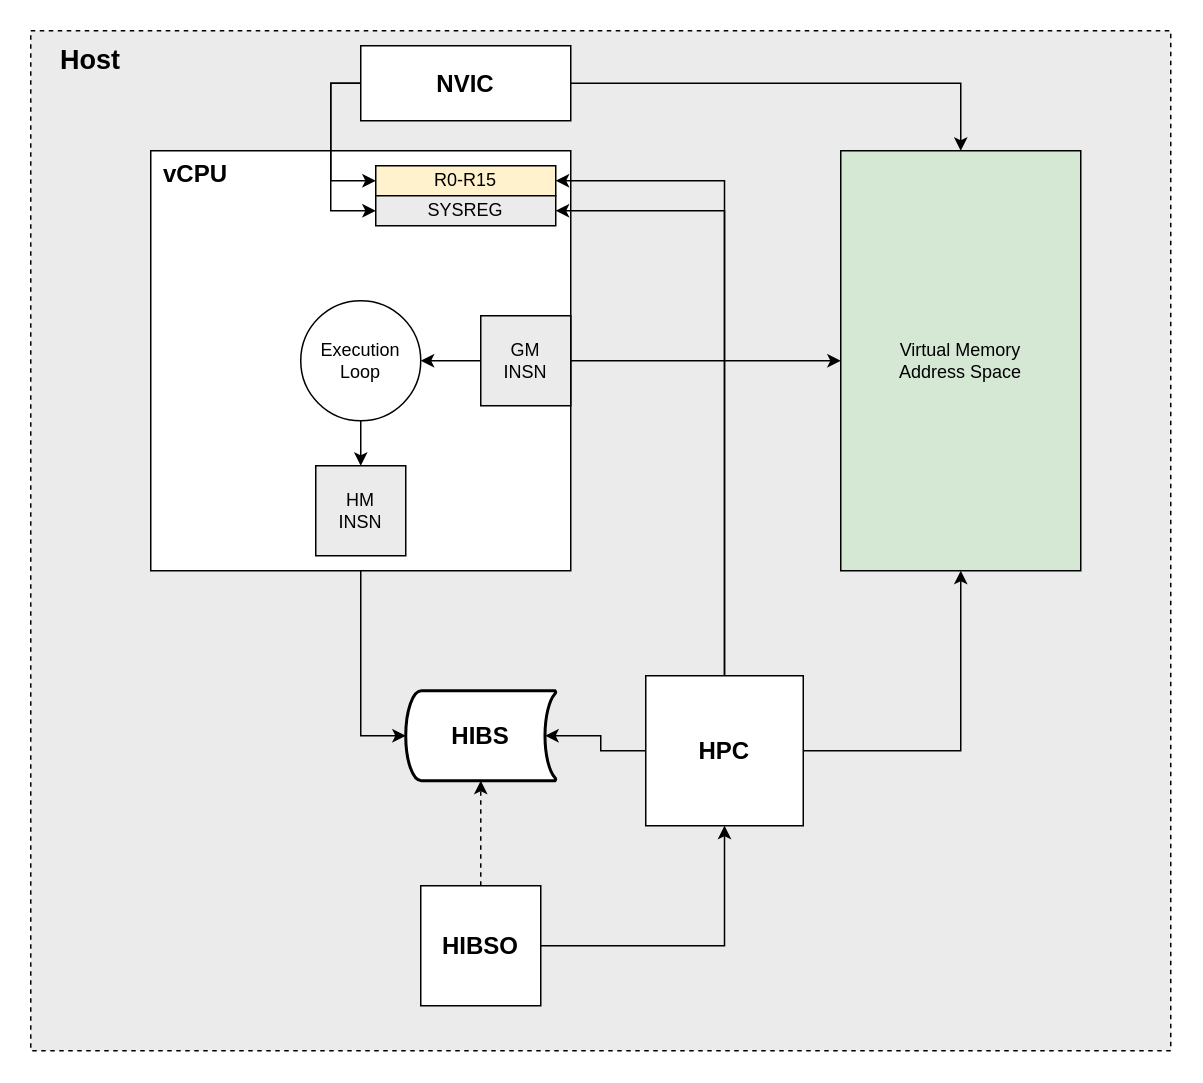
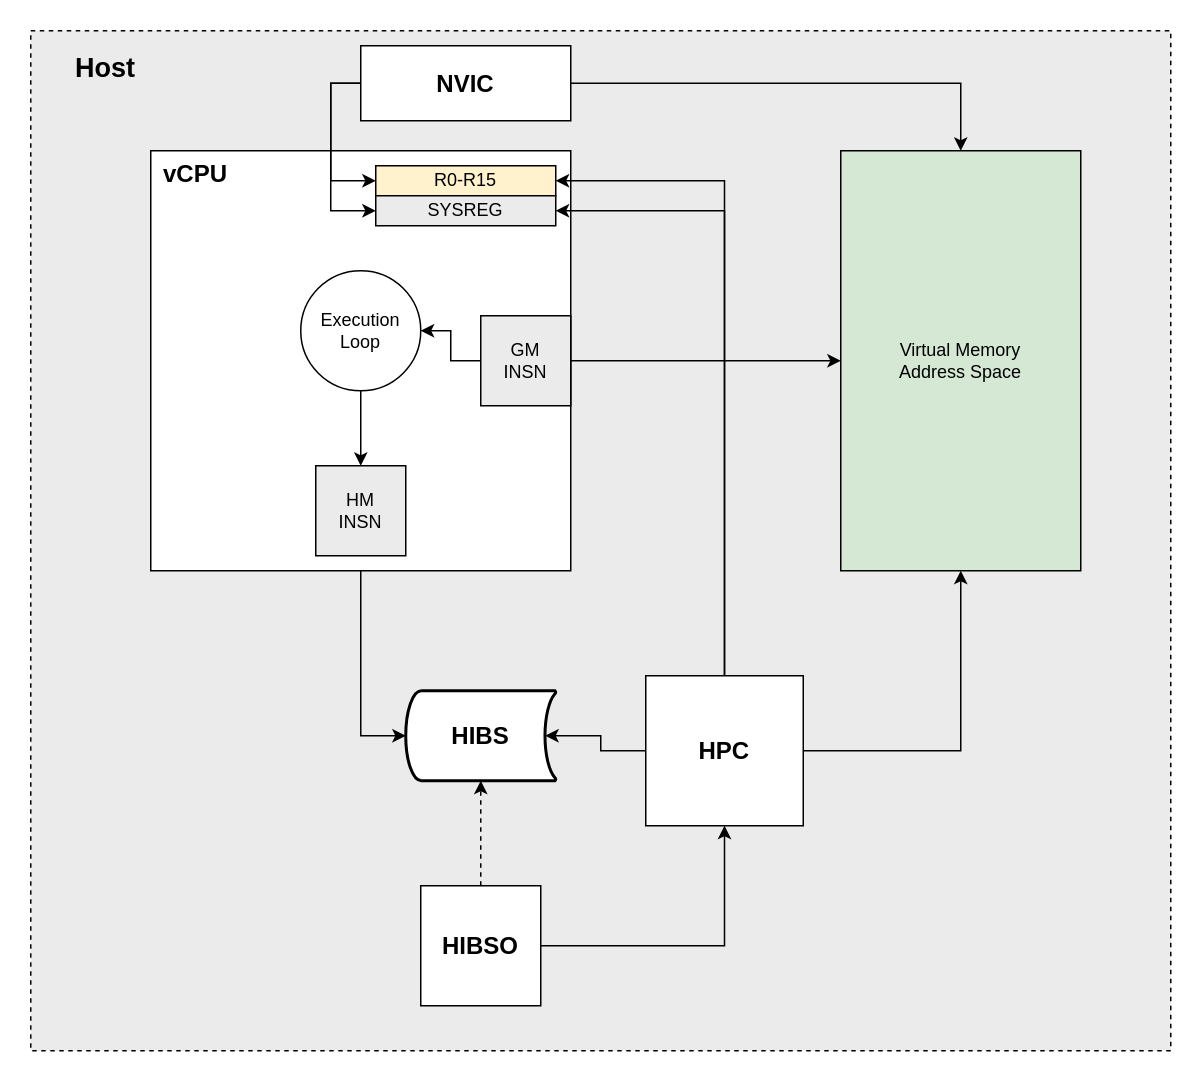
(91, 61) -> (106, 68)
(361, 361) -> (361, 331)
